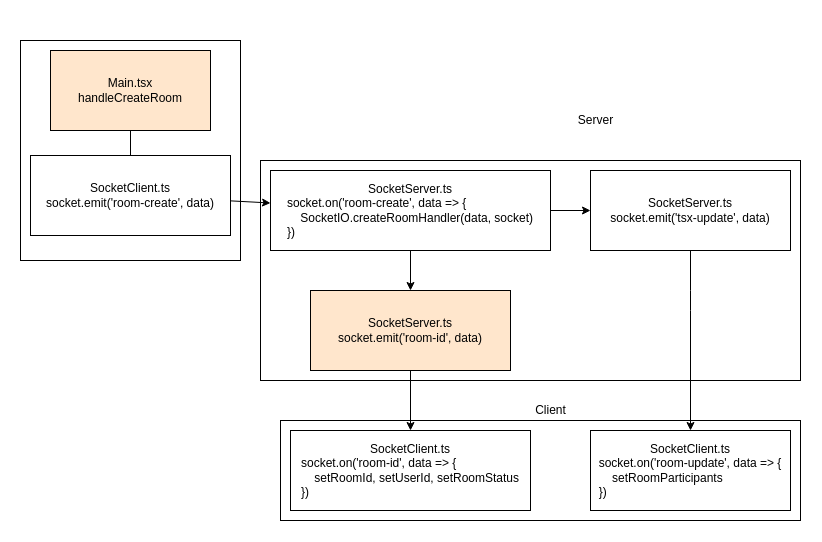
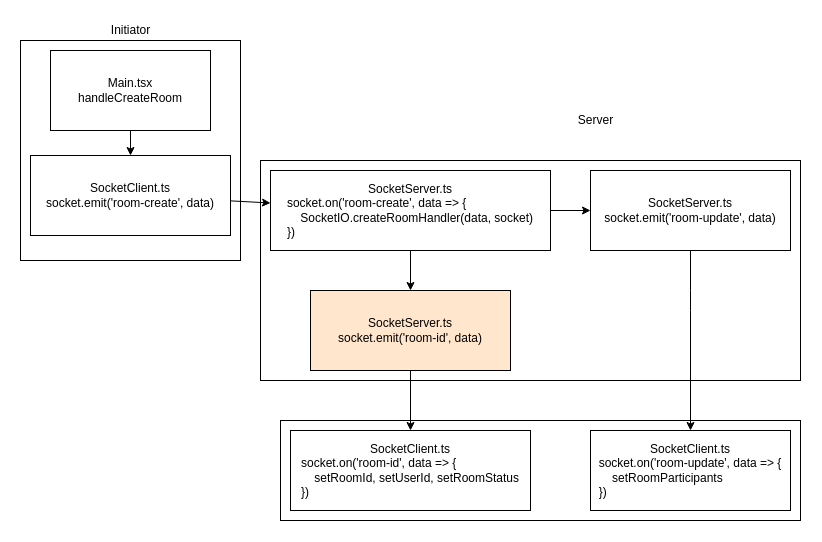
none -> (131, 31)
(131, 91) -> (131, 91)
(131, 150) -> (131, 147)
(691, 211) -> (691, 211)
(551, 411) -> none
